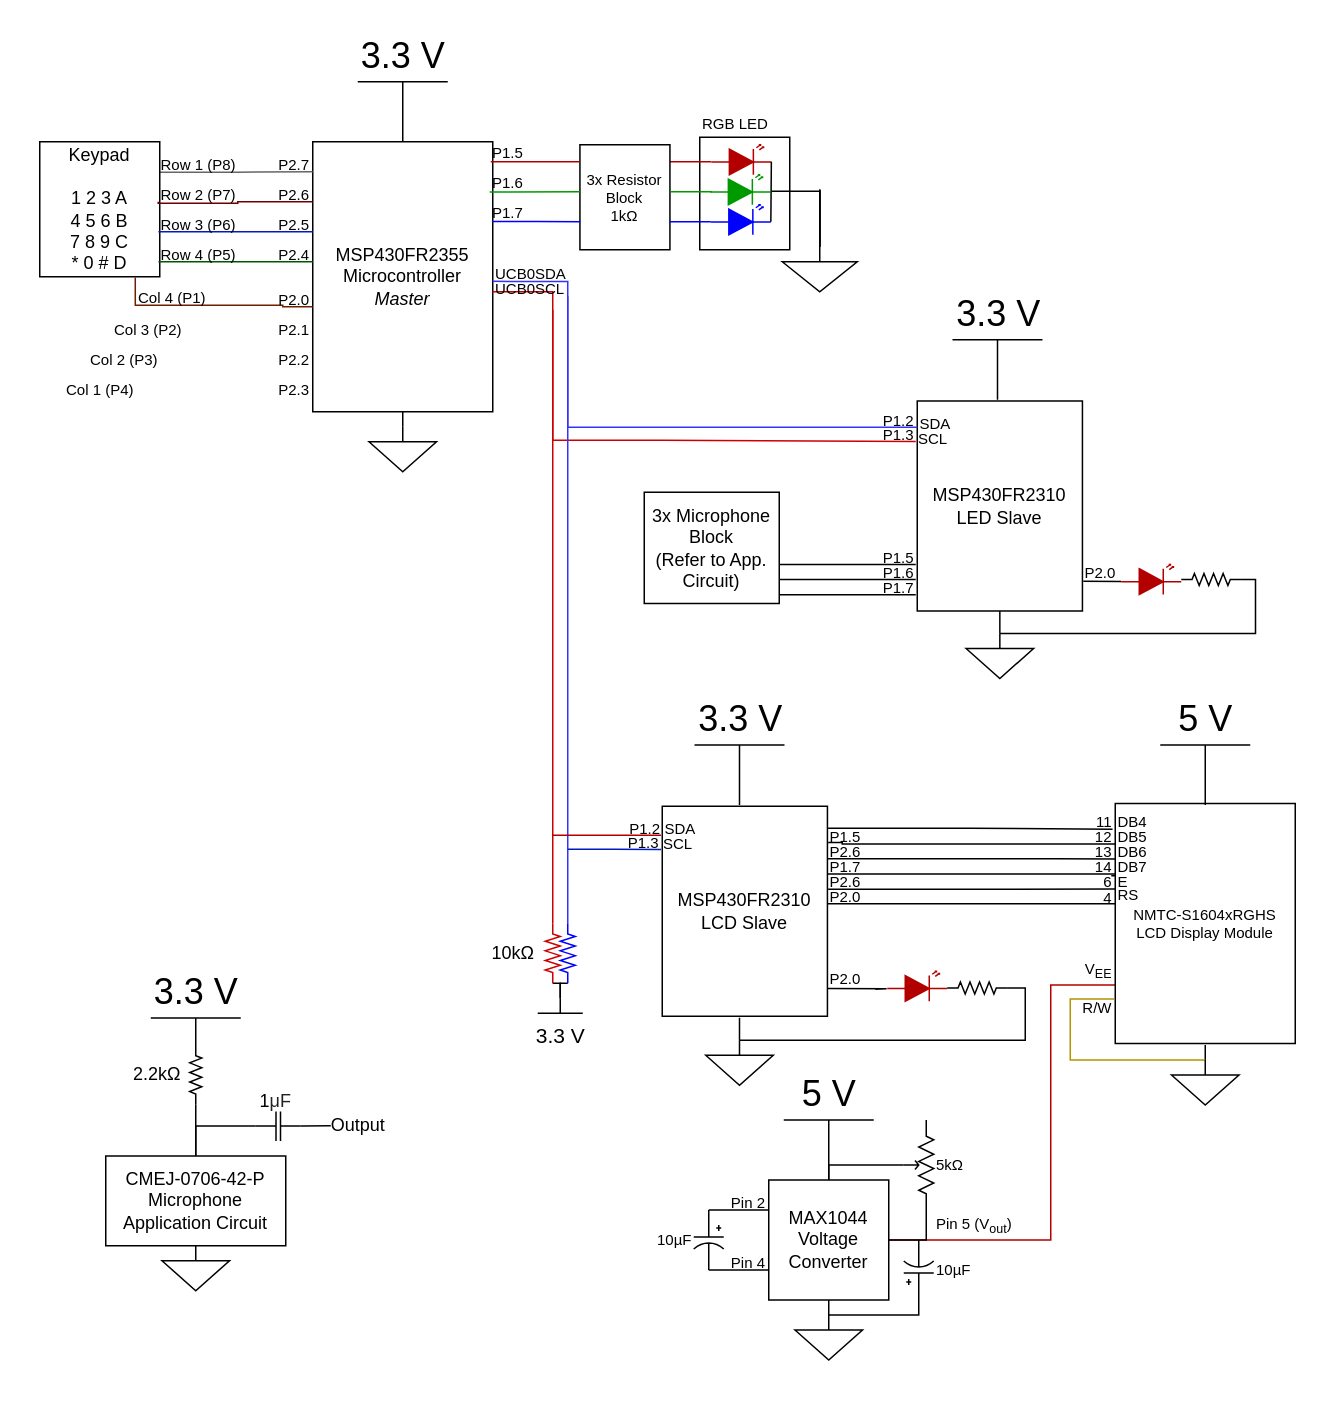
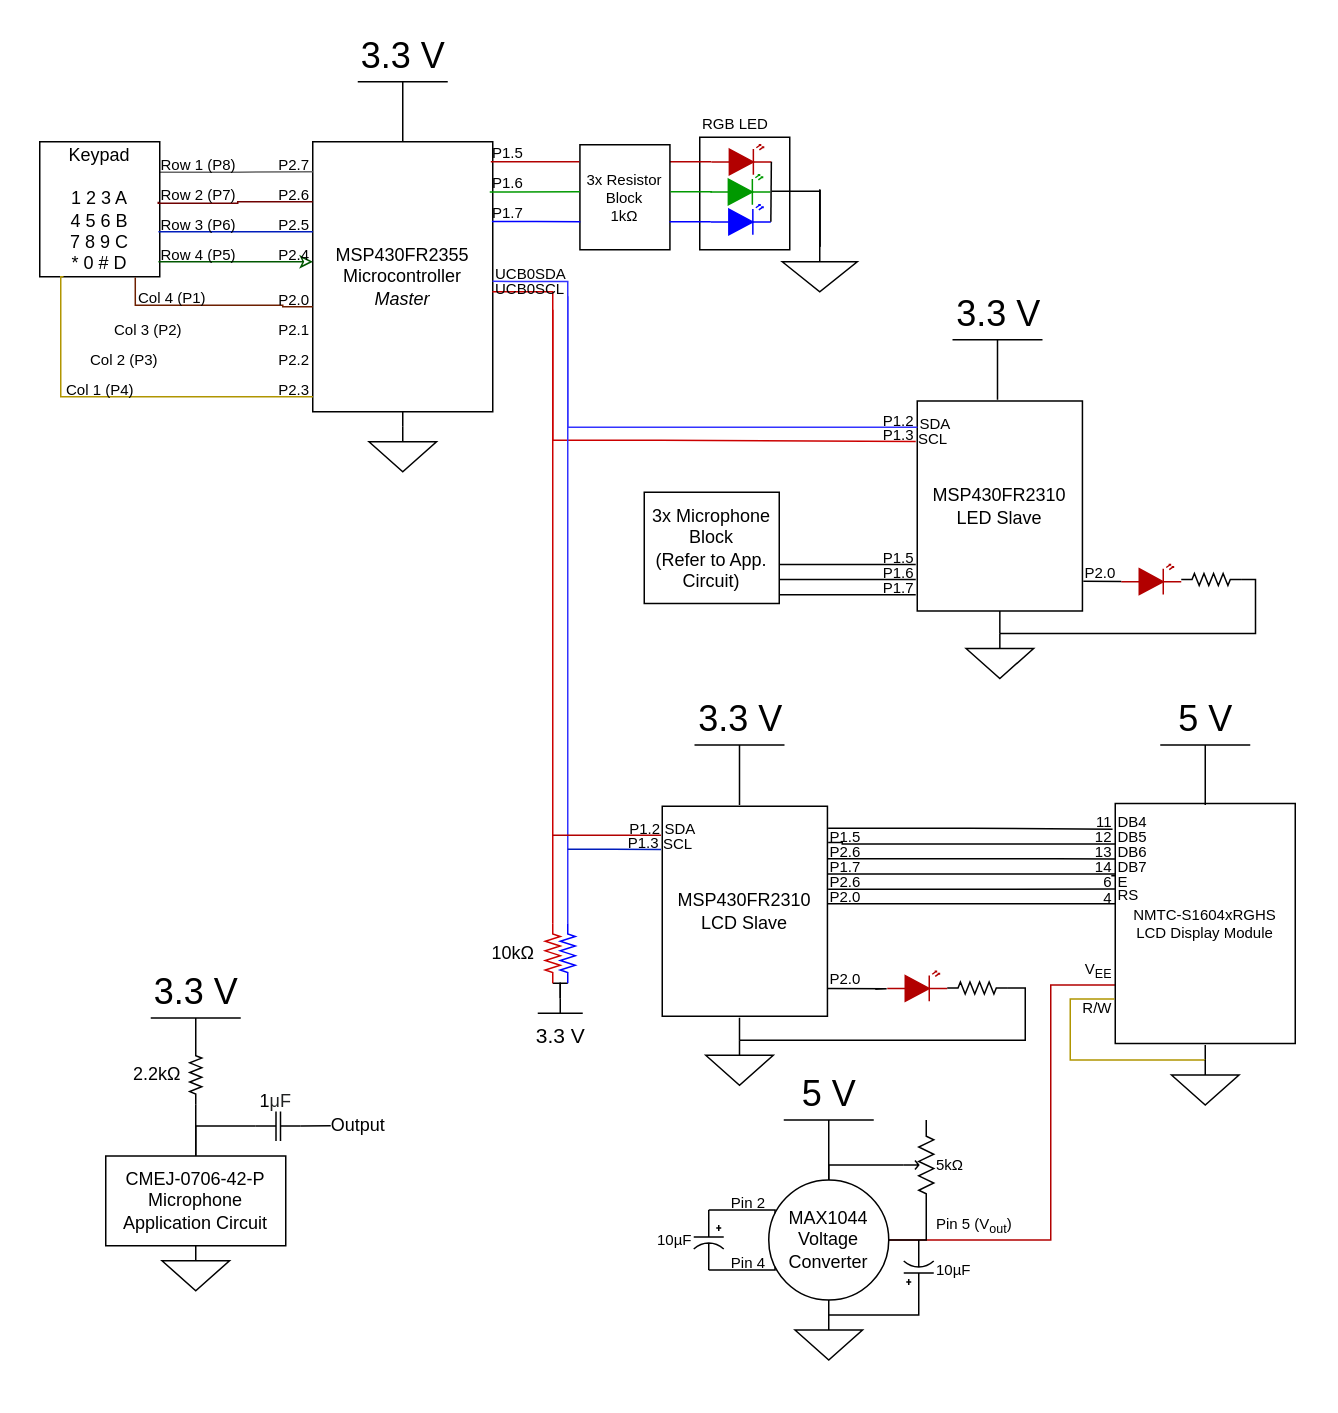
(305, 262) -> (301, 262)
none -> (126, 397)
(829, 1240) -> (829, 1240)
